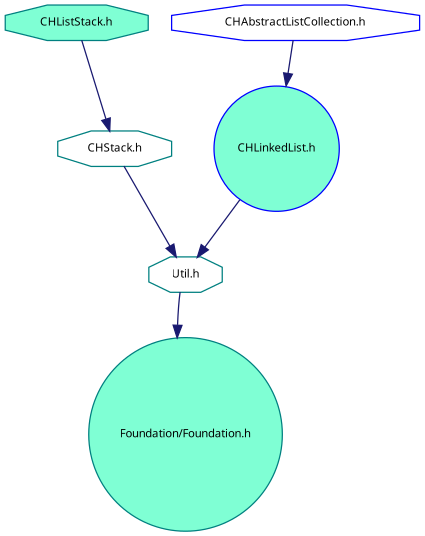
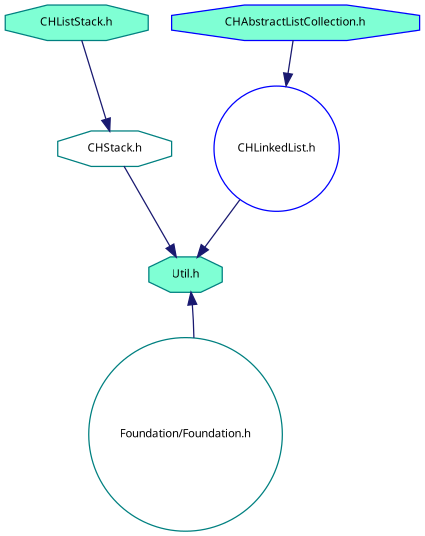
(296, 23) -> (296, 23)
(277, 149) -> (277, 149)
(186, 275) -> (186, 275)
(178, 308) -> (193, 321)
(186, 434) -> (186, 434)
